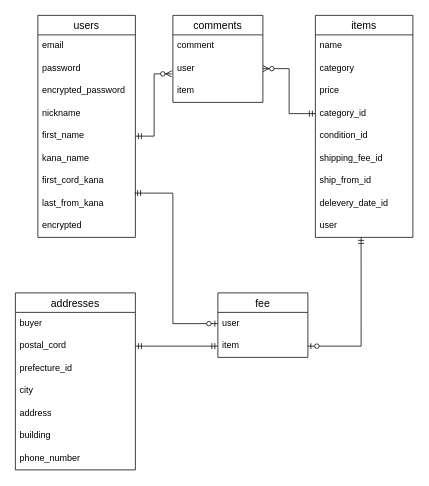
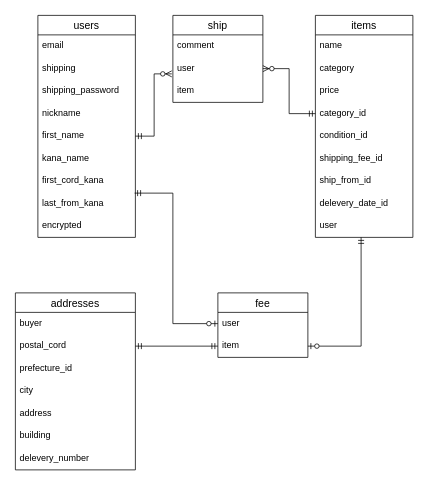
(218, 26) -> (218, 26)
(62, 68) -> (60, 68)
(87, 90) -> (83, 90)
(50, 458) -> (56, 458)
